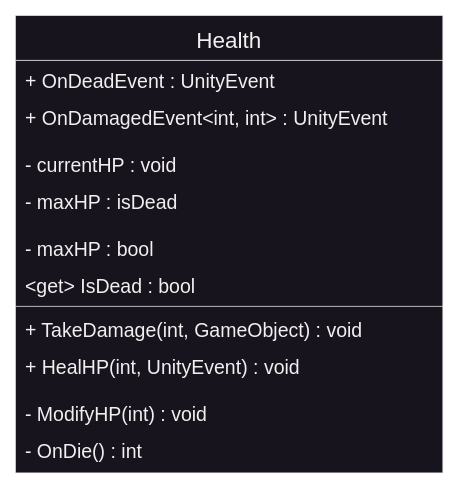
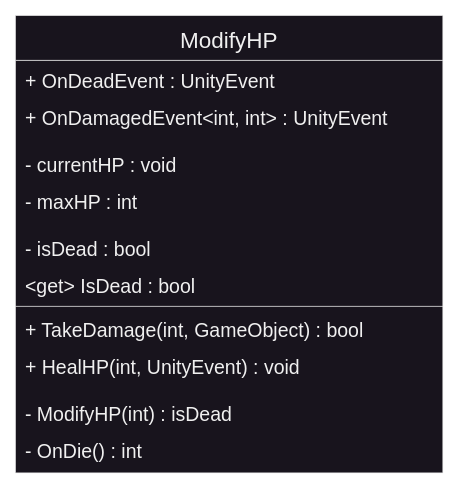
(229, 41) -> (229, 41)
(94, 203) -> (78, 203)
(83, 249) -> (86, 249)
(196, 330) -> (196, 330)
(122, 414) -> (133, 414)
